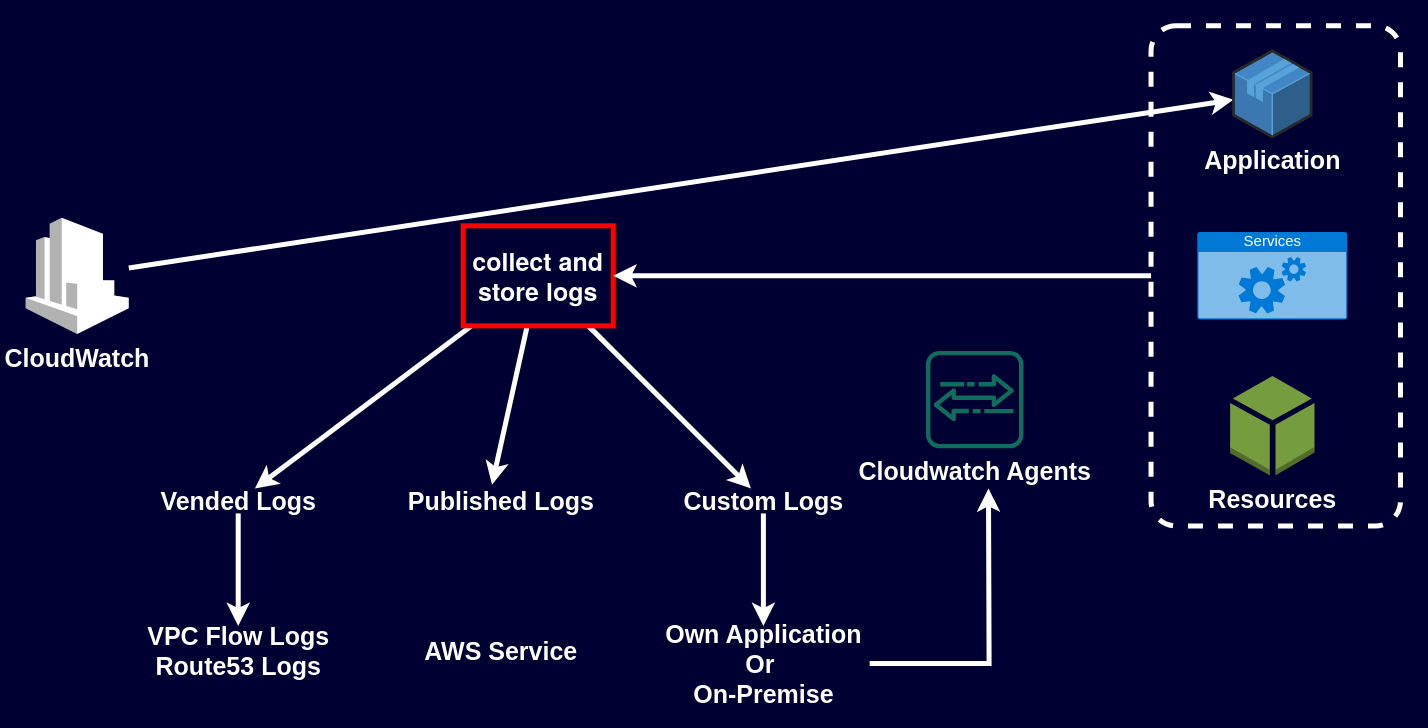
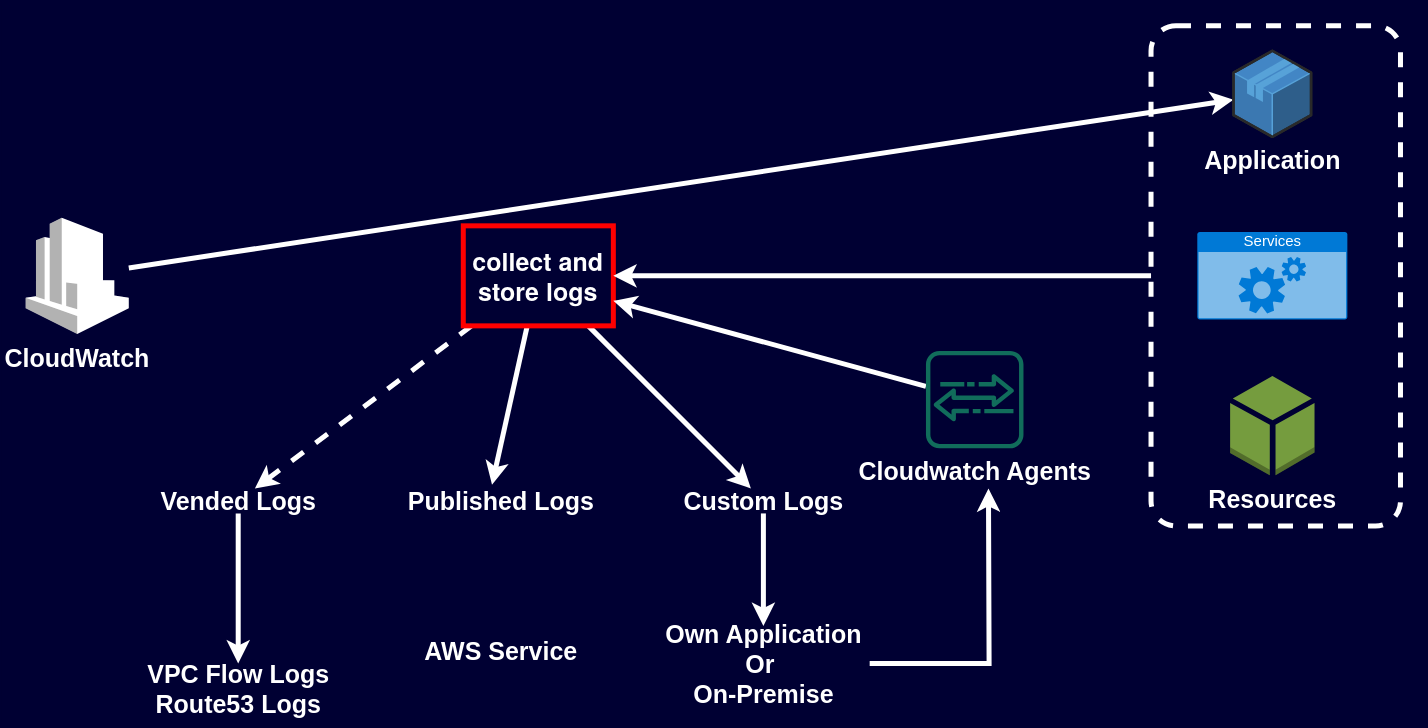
(453, 339) -> (453, 339)
none -> (777, 345)
(238, 651) -> (238, 688)
